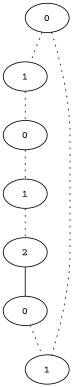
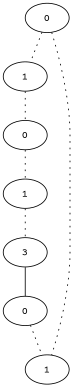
(25, 252) -> (25, 252)
